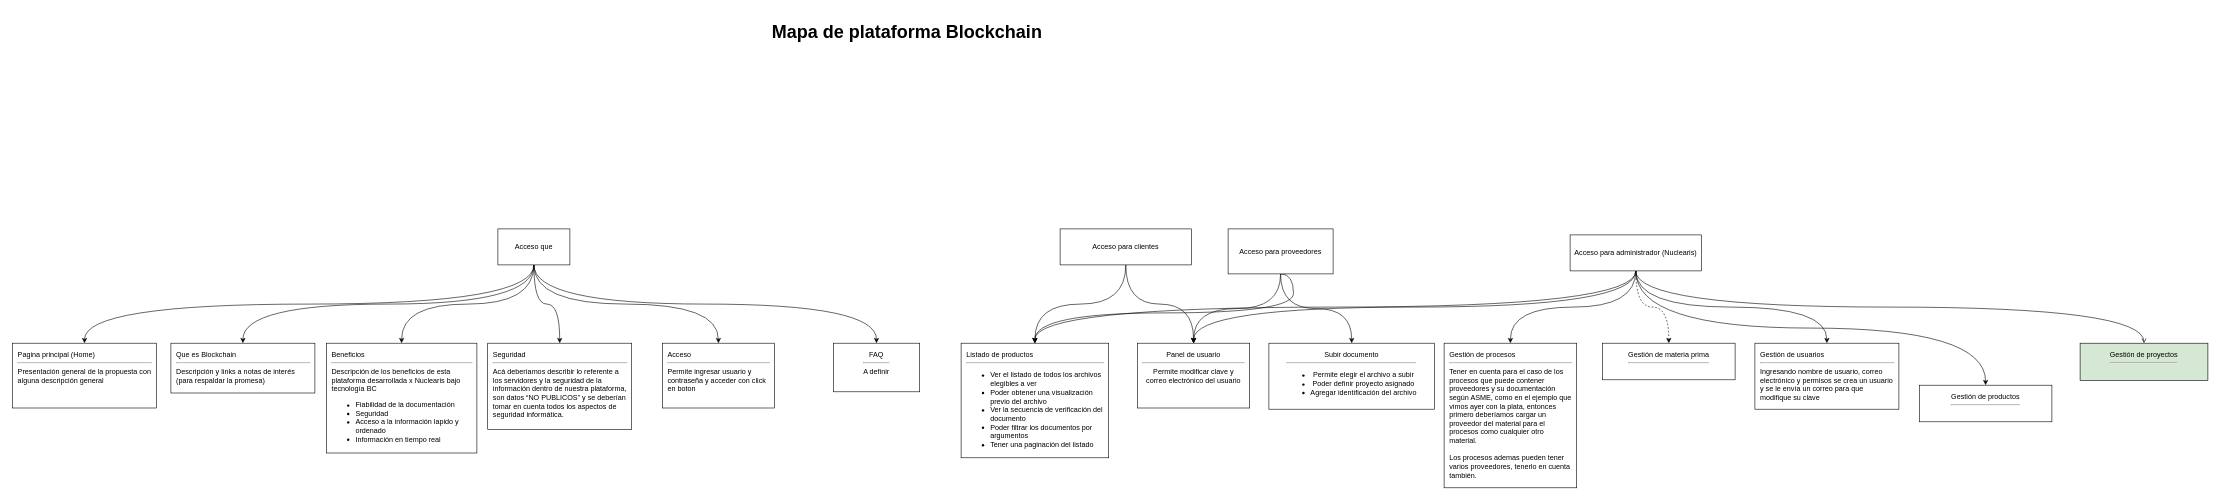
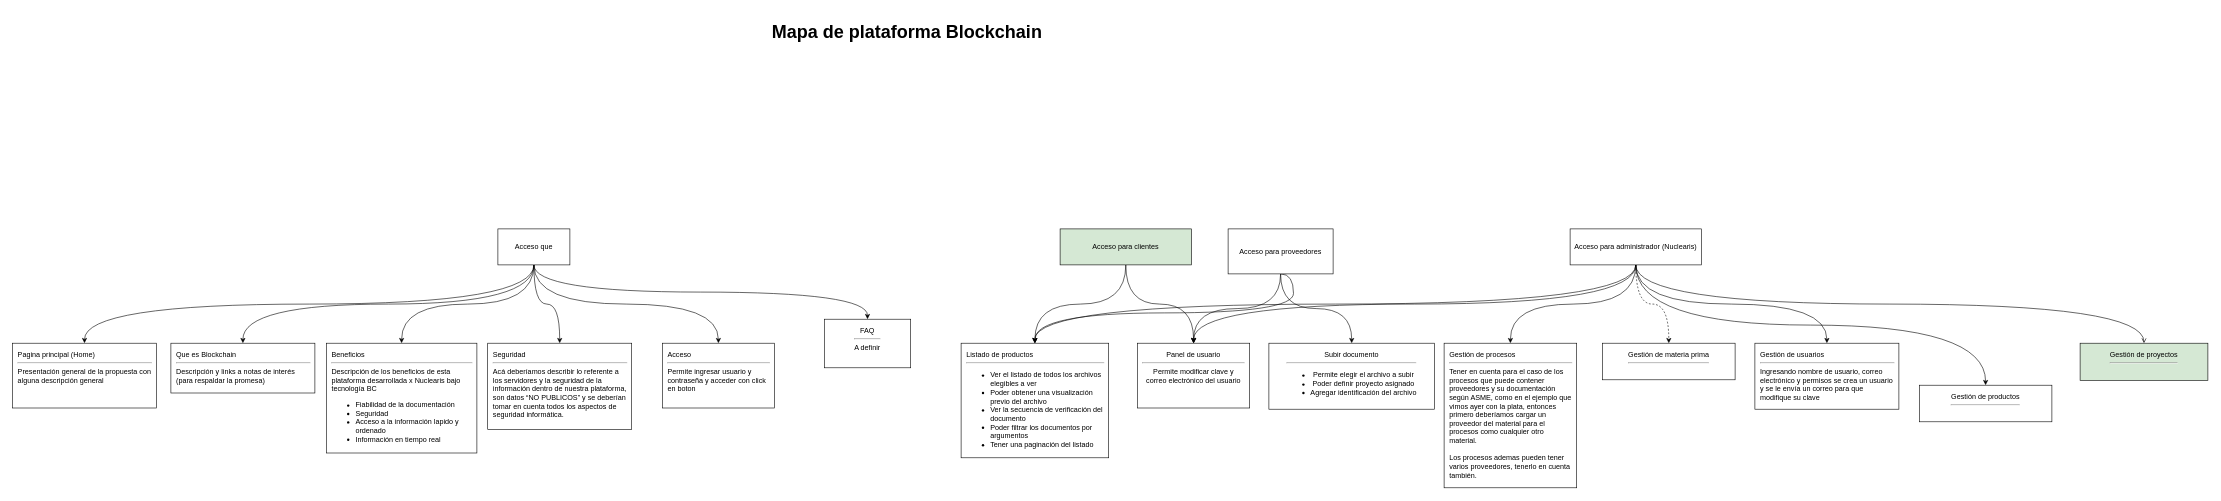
(1126, 247) -> (1126, 247)
(1636, 253) -> (1636, 247)
(876, 368) -> (867, 344)
